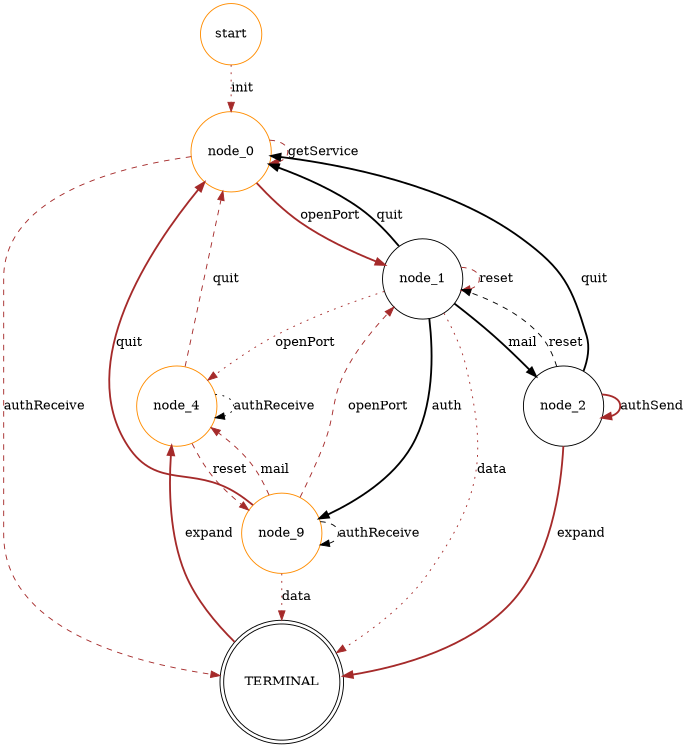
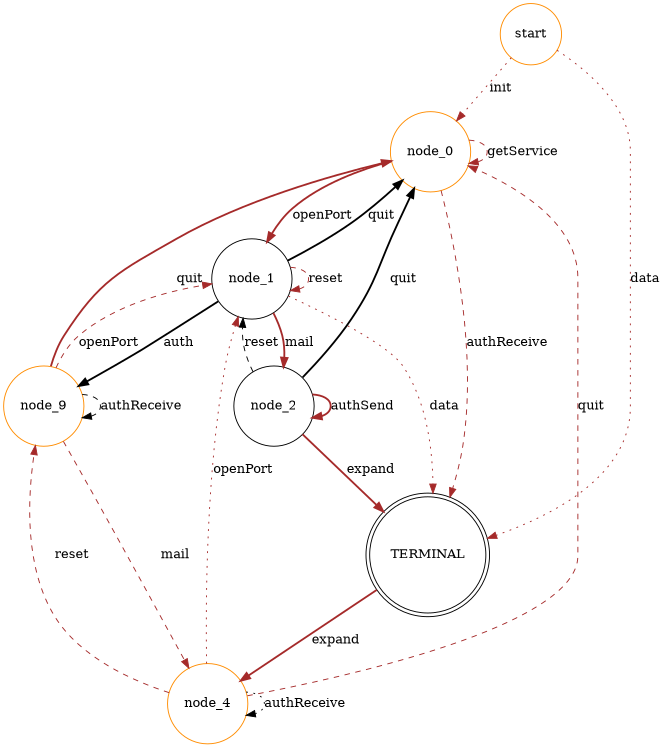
(296, 325) -> (211, 494)
(493, 335) -> (282, 335)
(282, 592) -> (630, 313)
